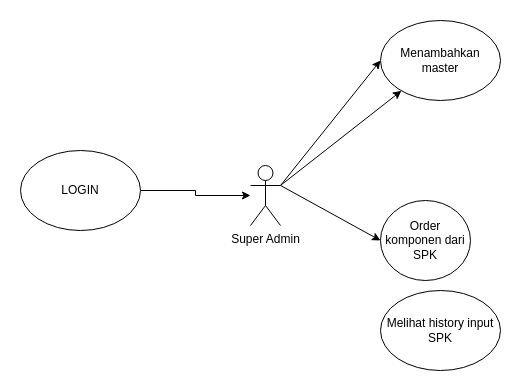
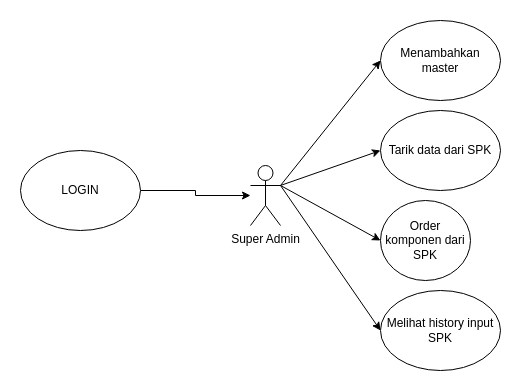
(340, 139) -> (330, 257)
none -> (441, 151)
none -> (330, 168)
